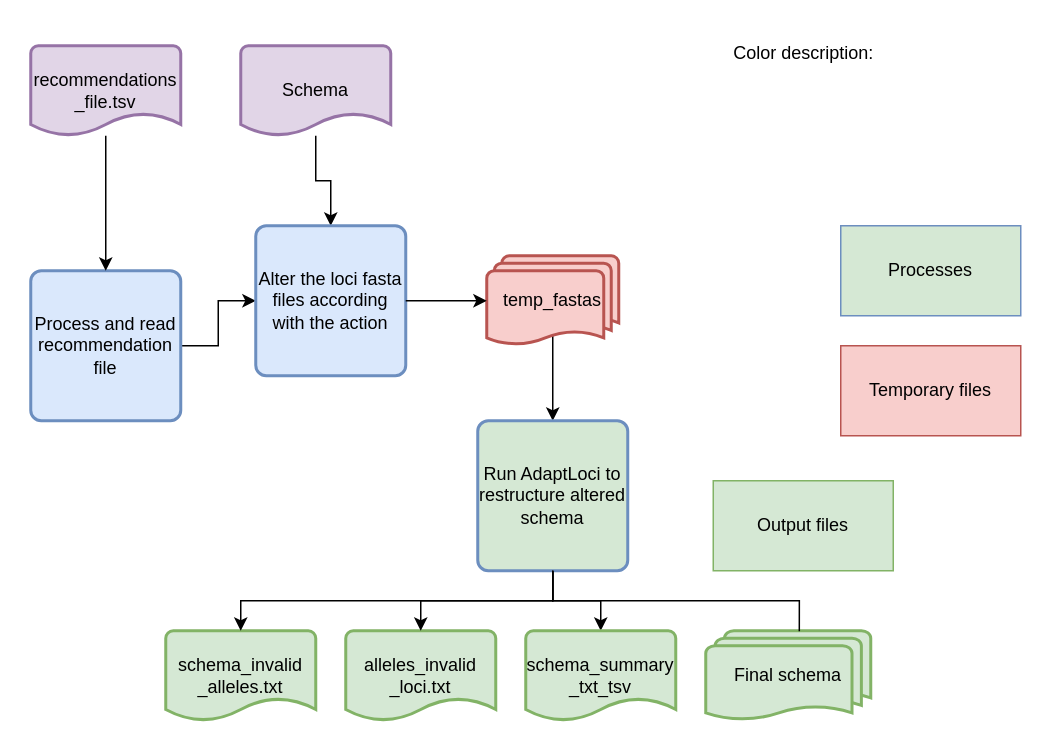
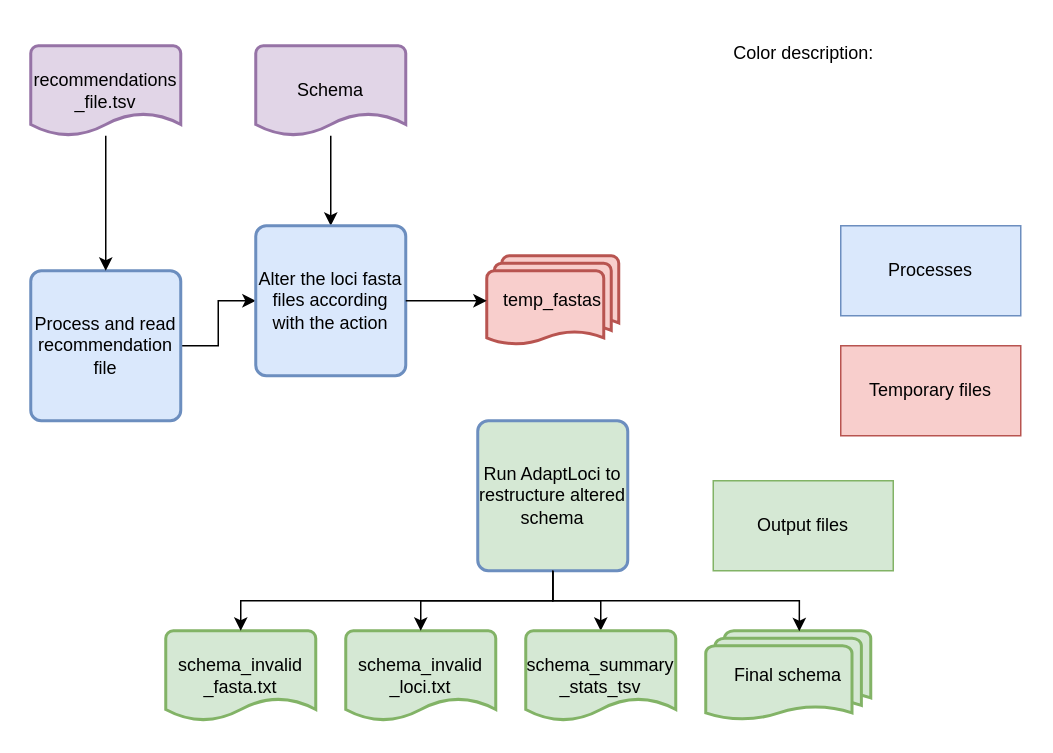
(316, 91) -> (331, 91)
(931, 271) -> (931, 271)
(553, 373) -> none
(799, 624) -> (799, 620)
(241, 676) -> (241, 676)
(421, 676) -> (421, 676)
(601, 676) -> (601, 676)
